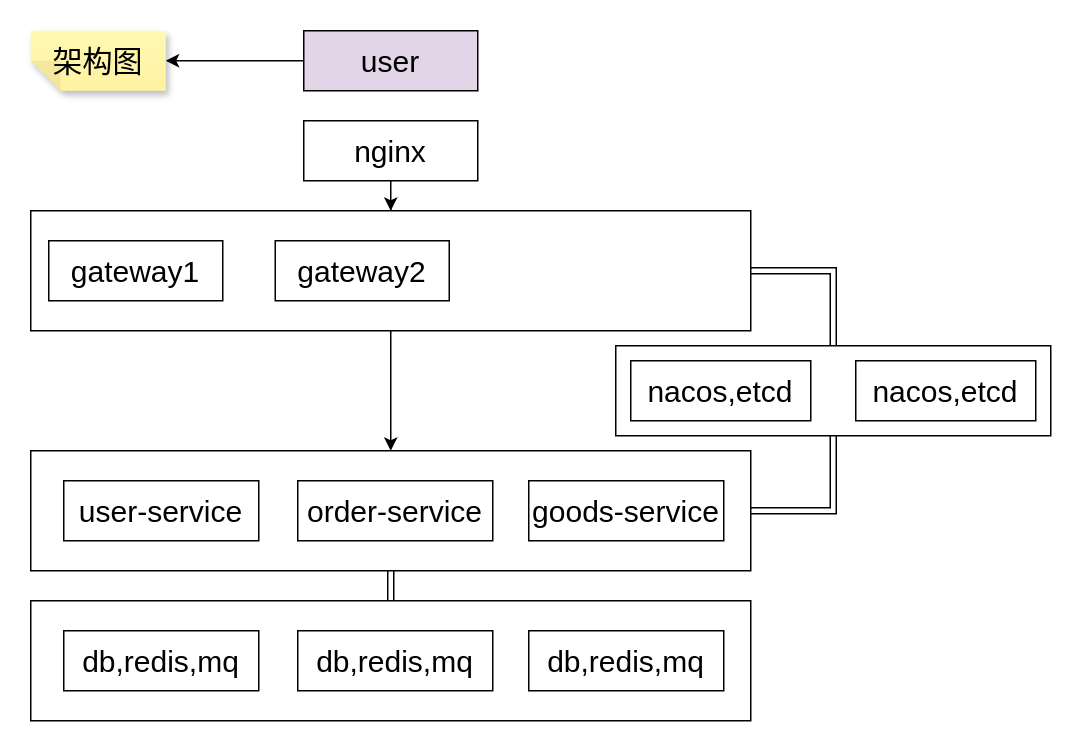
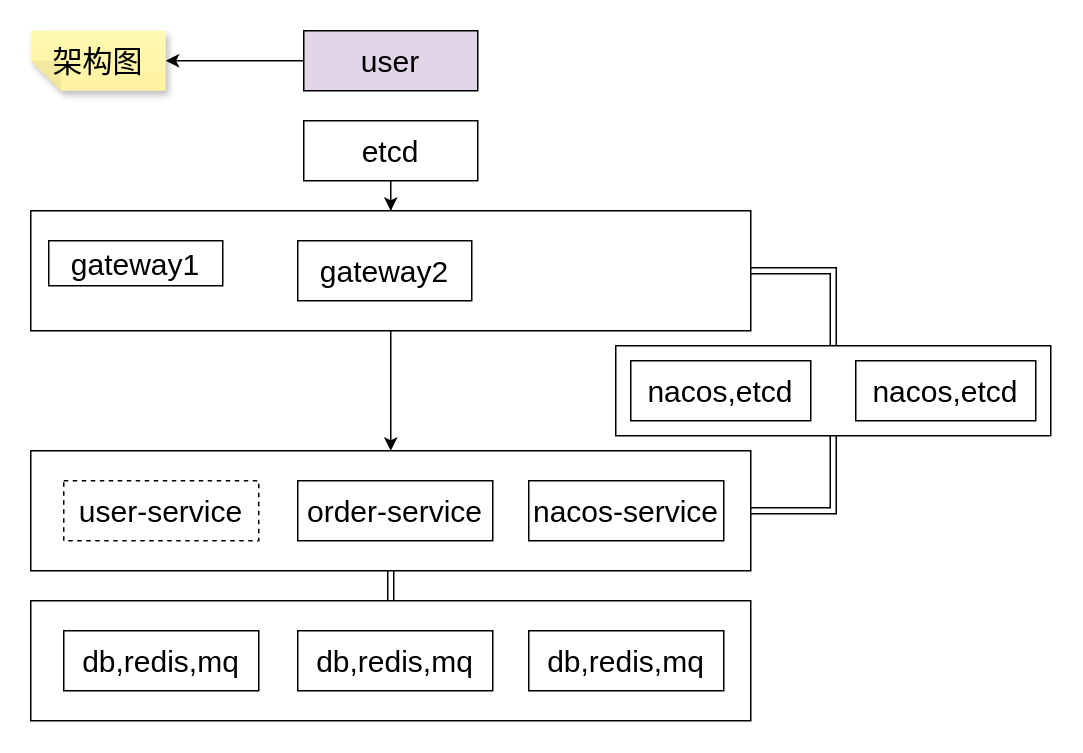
(391, 151) -> (391, 151)
(136, 271) -> (136, 263)
(362, 271) -> (385, 271)
(161, 511) -> (161, 511)
(626, 511) -> (626, 511)
